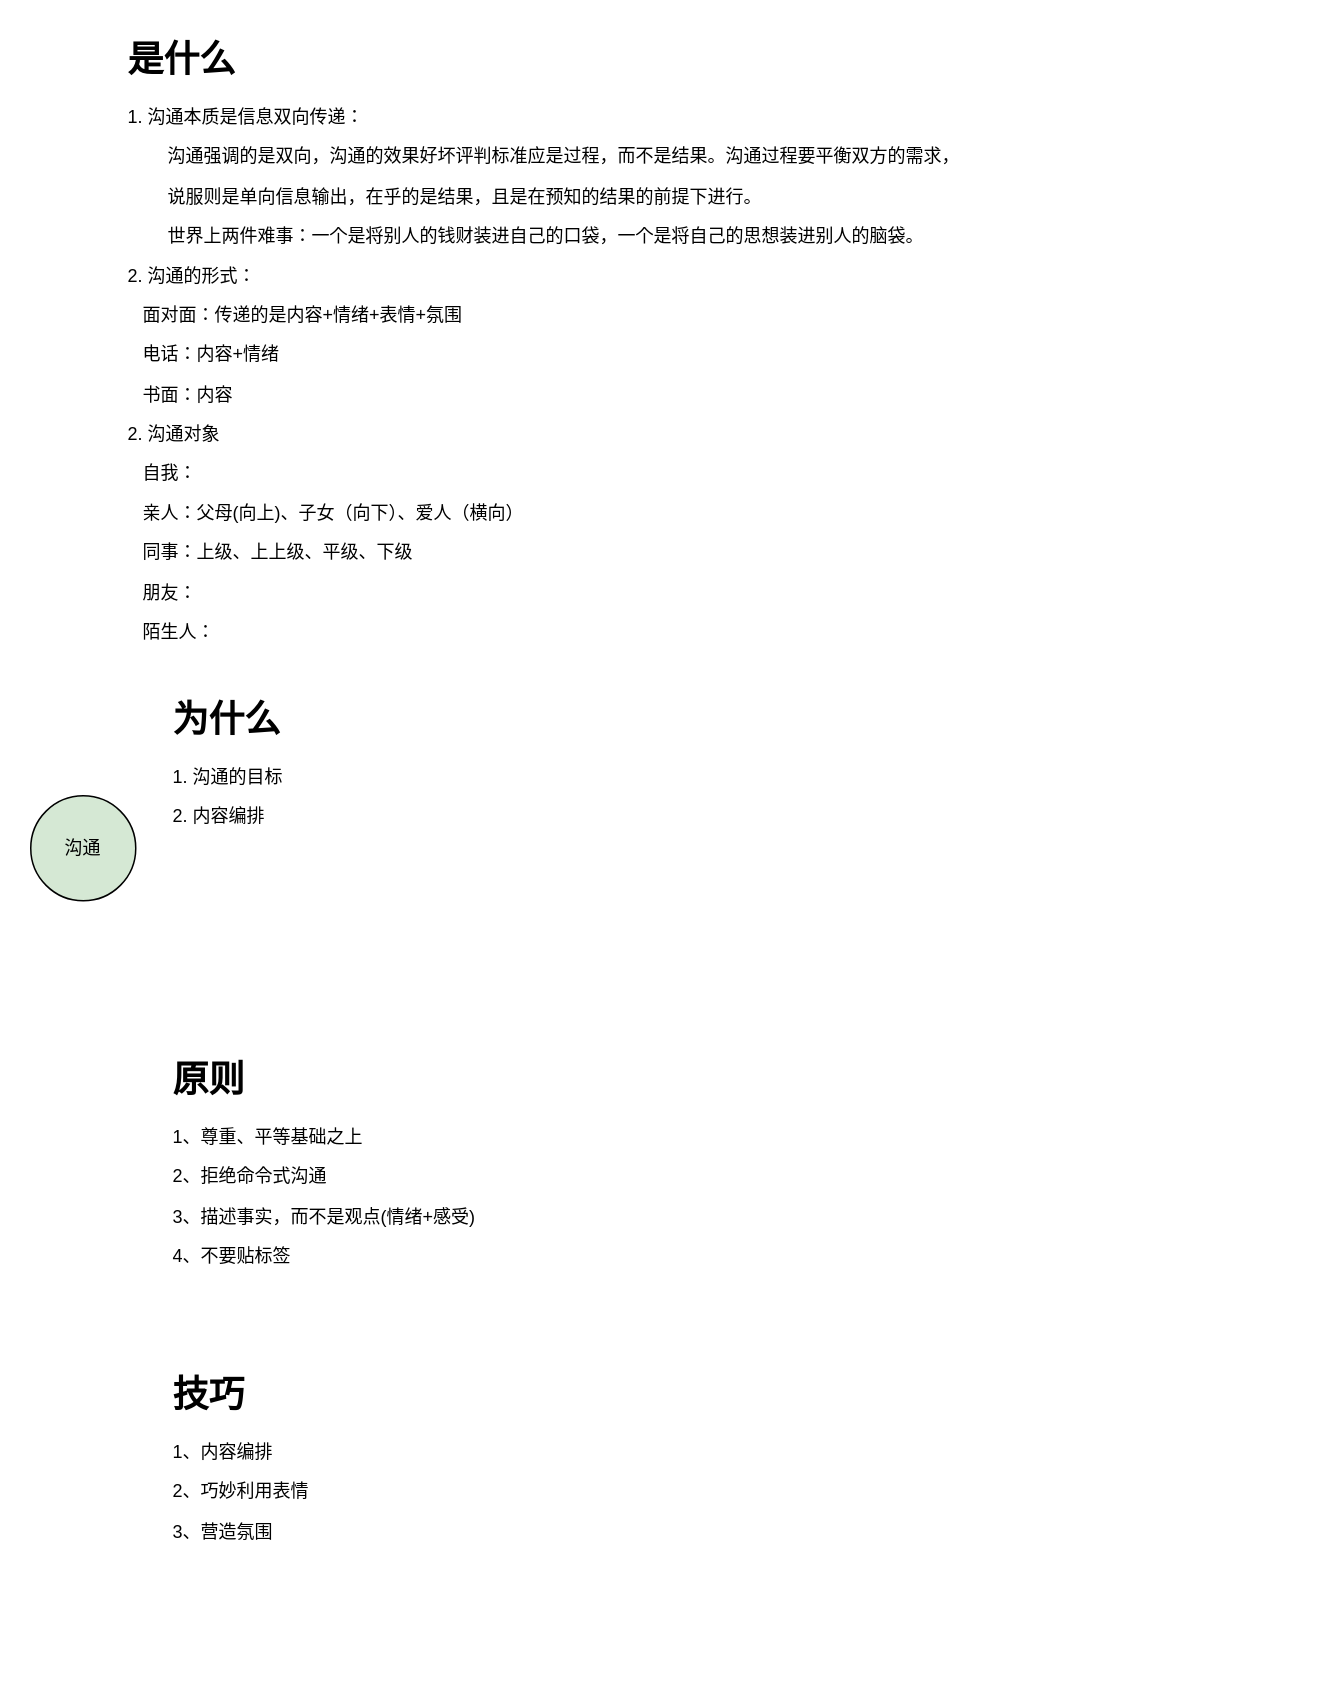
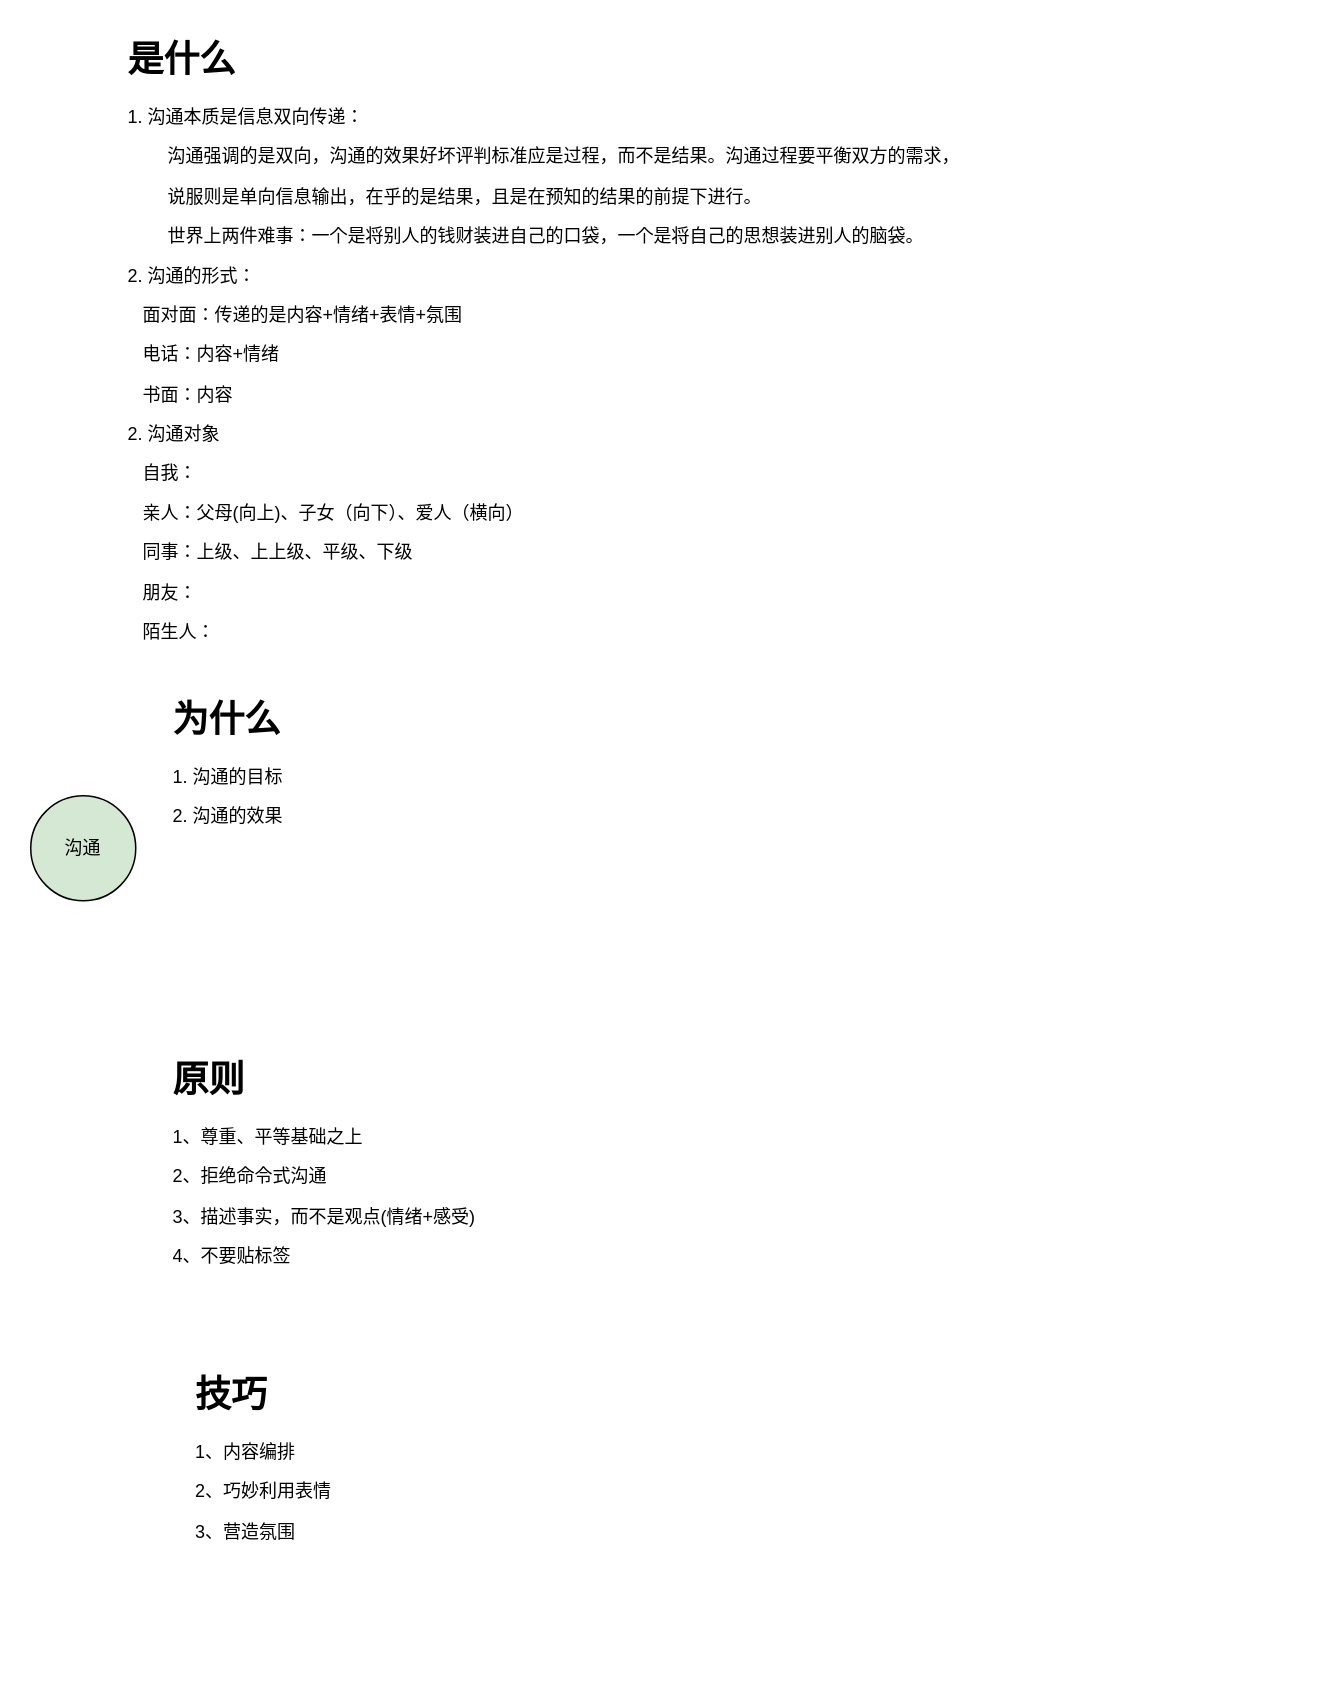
(229, 708) -> (229, 708)
(571, 1508) -> (593, 1508)
